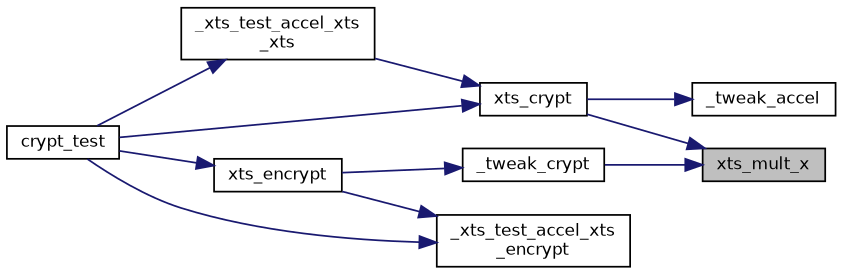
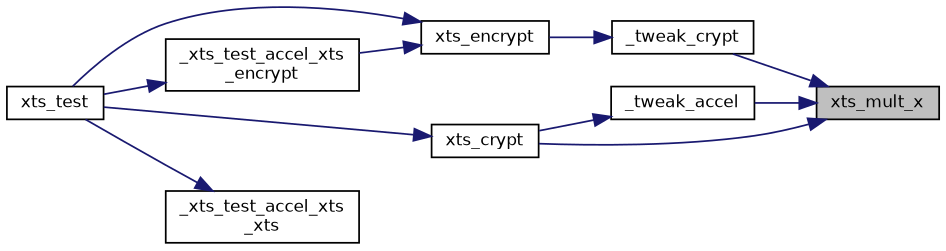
(419, 70) -> none
none -> (777, 103)
(63, 142) -> (55, 103)
(381, 202) -> (382, 50)
